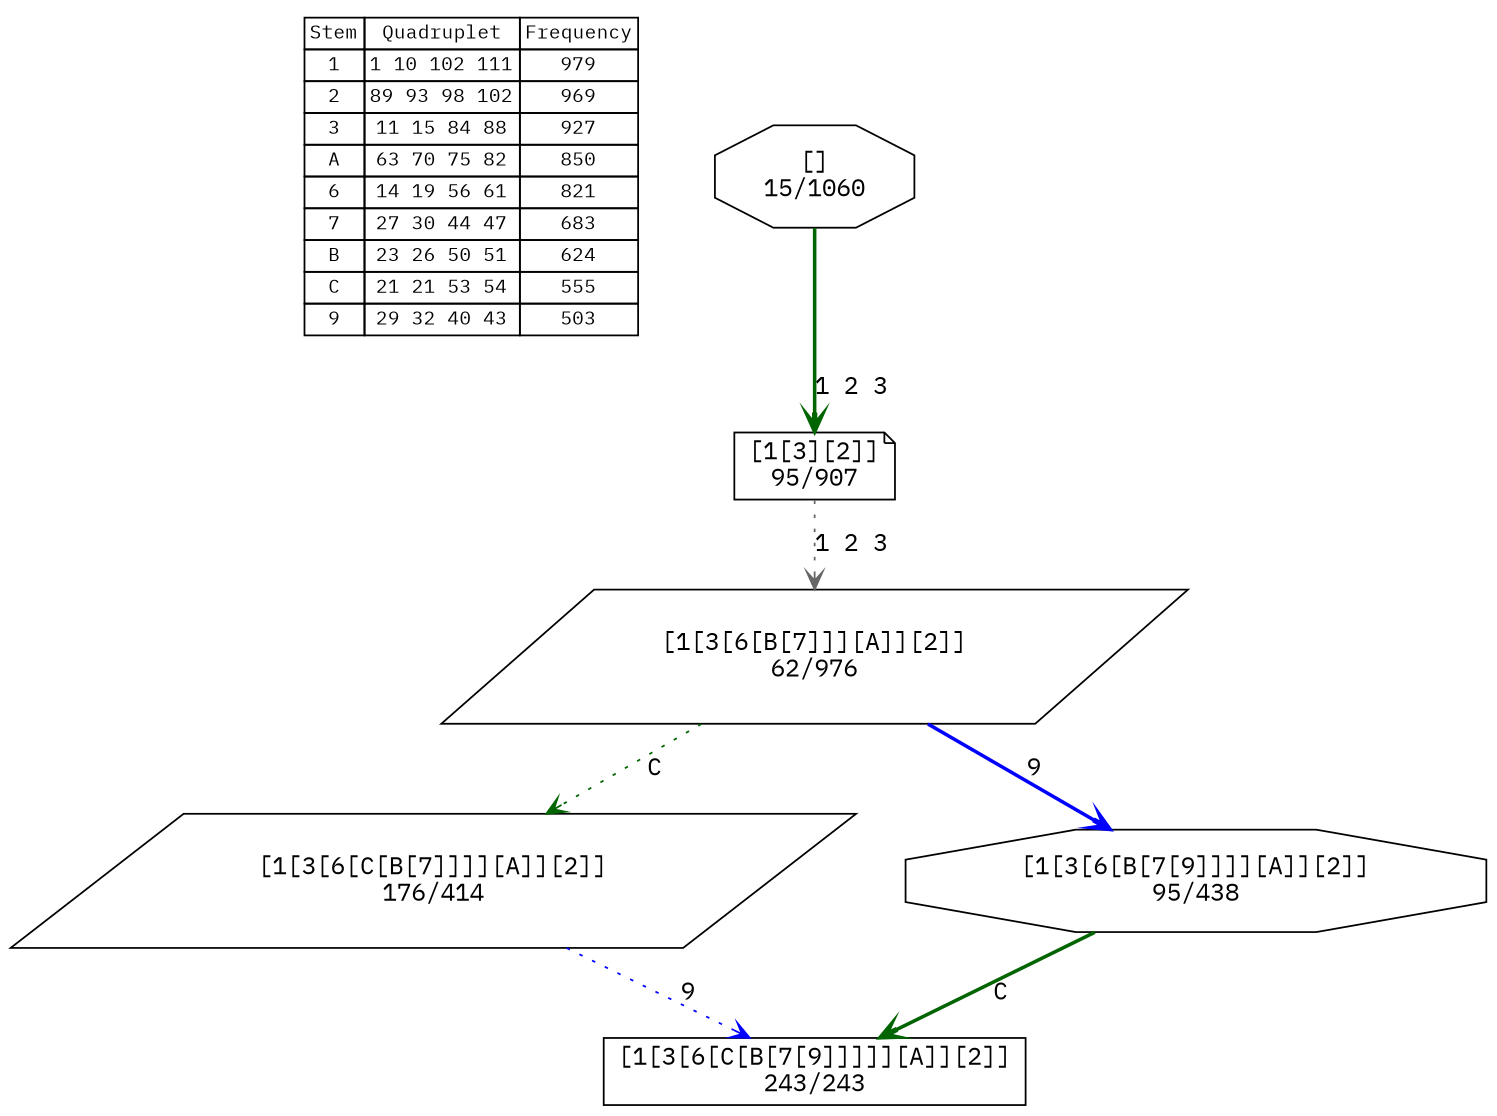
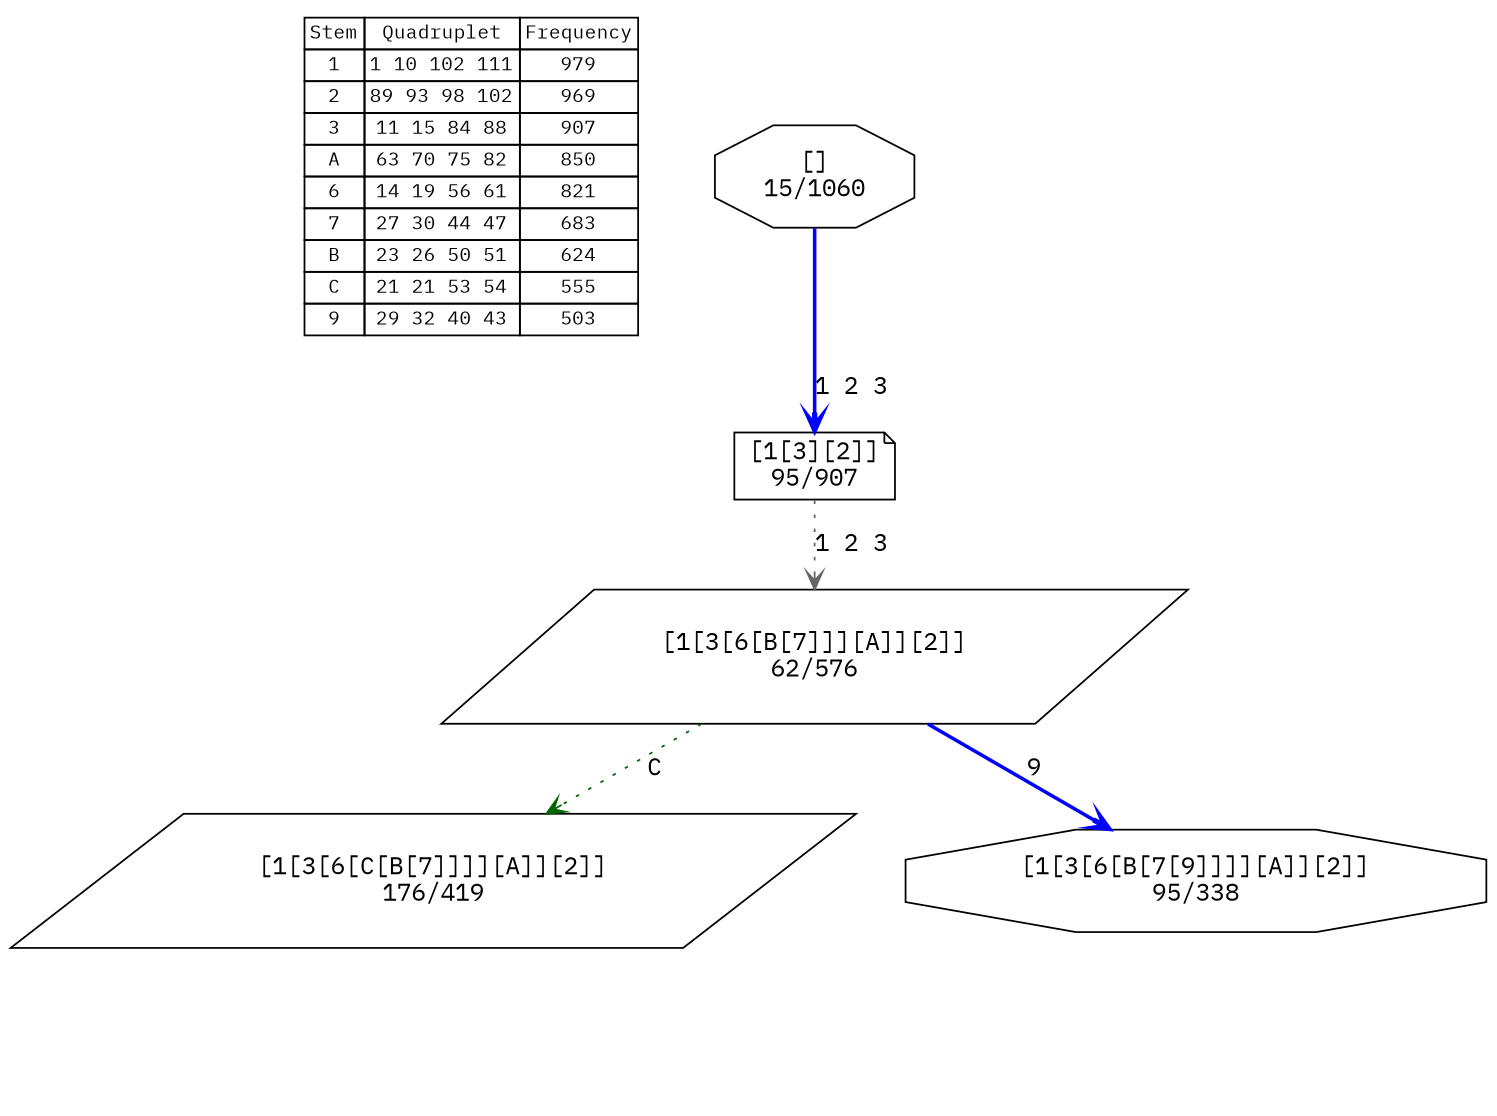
(579, 128) -> (579, 128)
(815, 321) -> (815, 321)
(815, 657) -> (815, 657)
(433, 881) -> (433, 881)
(1196, 881) -> (1196, 881)
(815, 1072) -> none
